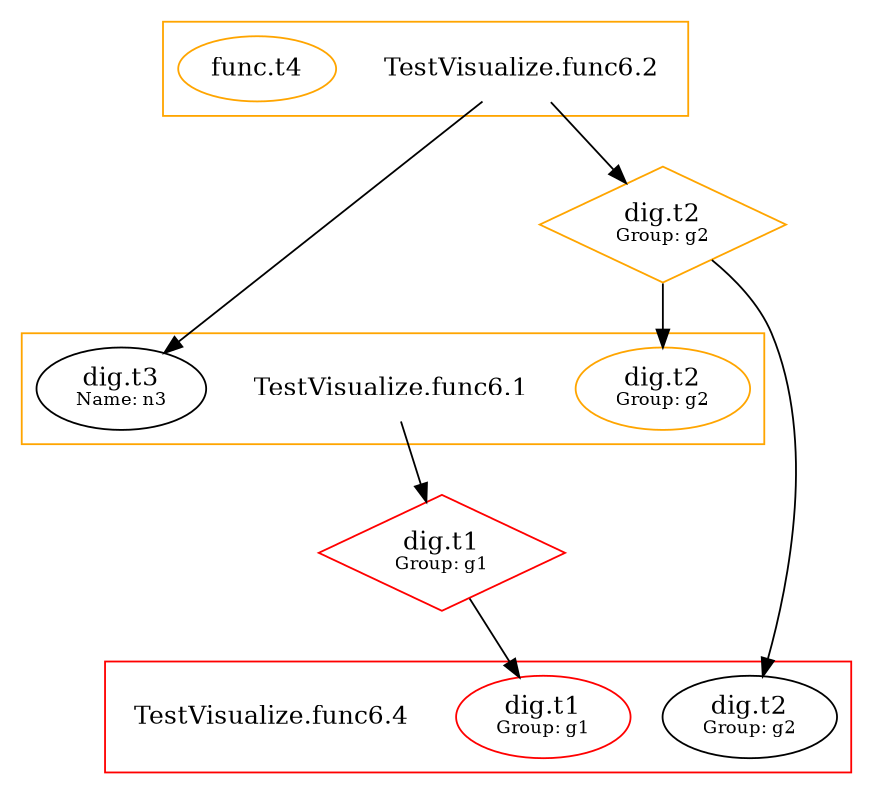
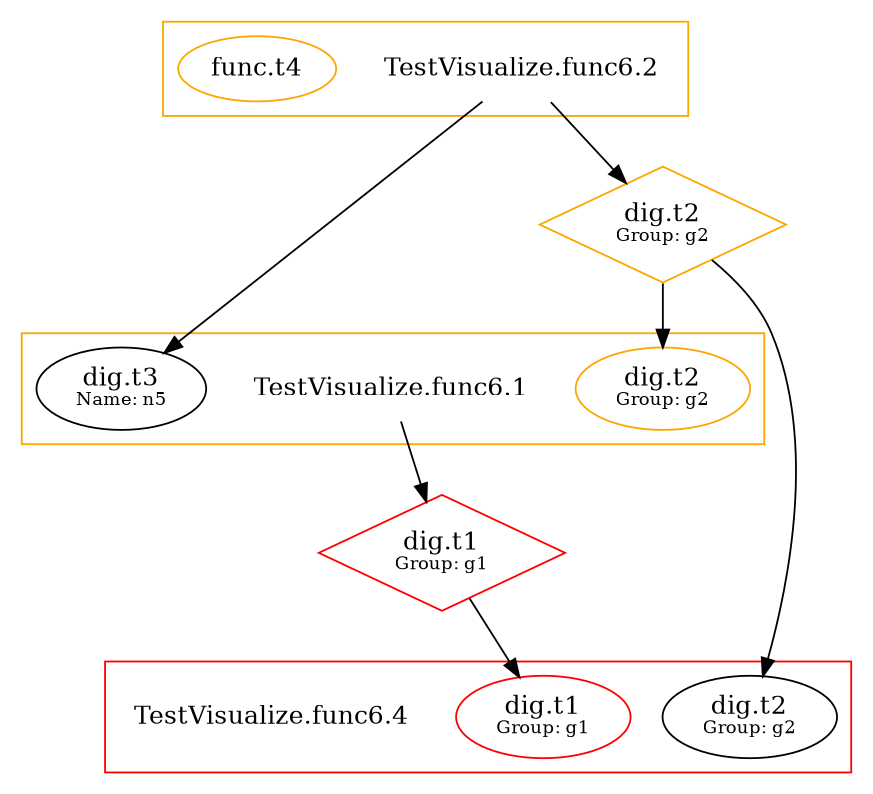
(121, 400) -> (121, 400)
